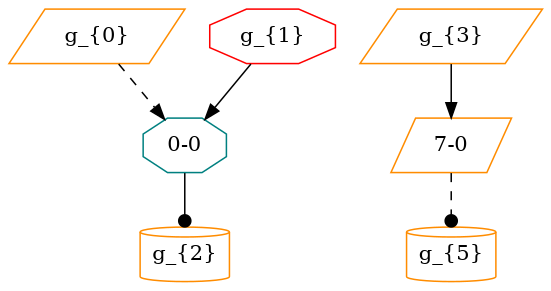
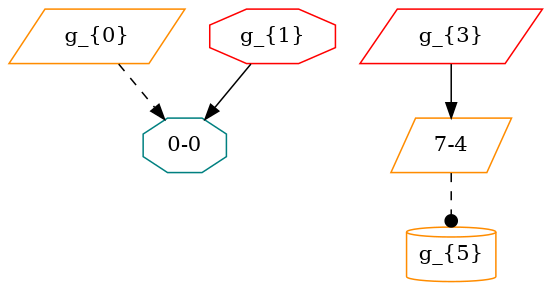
(451, 36) -> (451, 36)
(451, 145) -> (451, 145)
(185, 254) -> none
